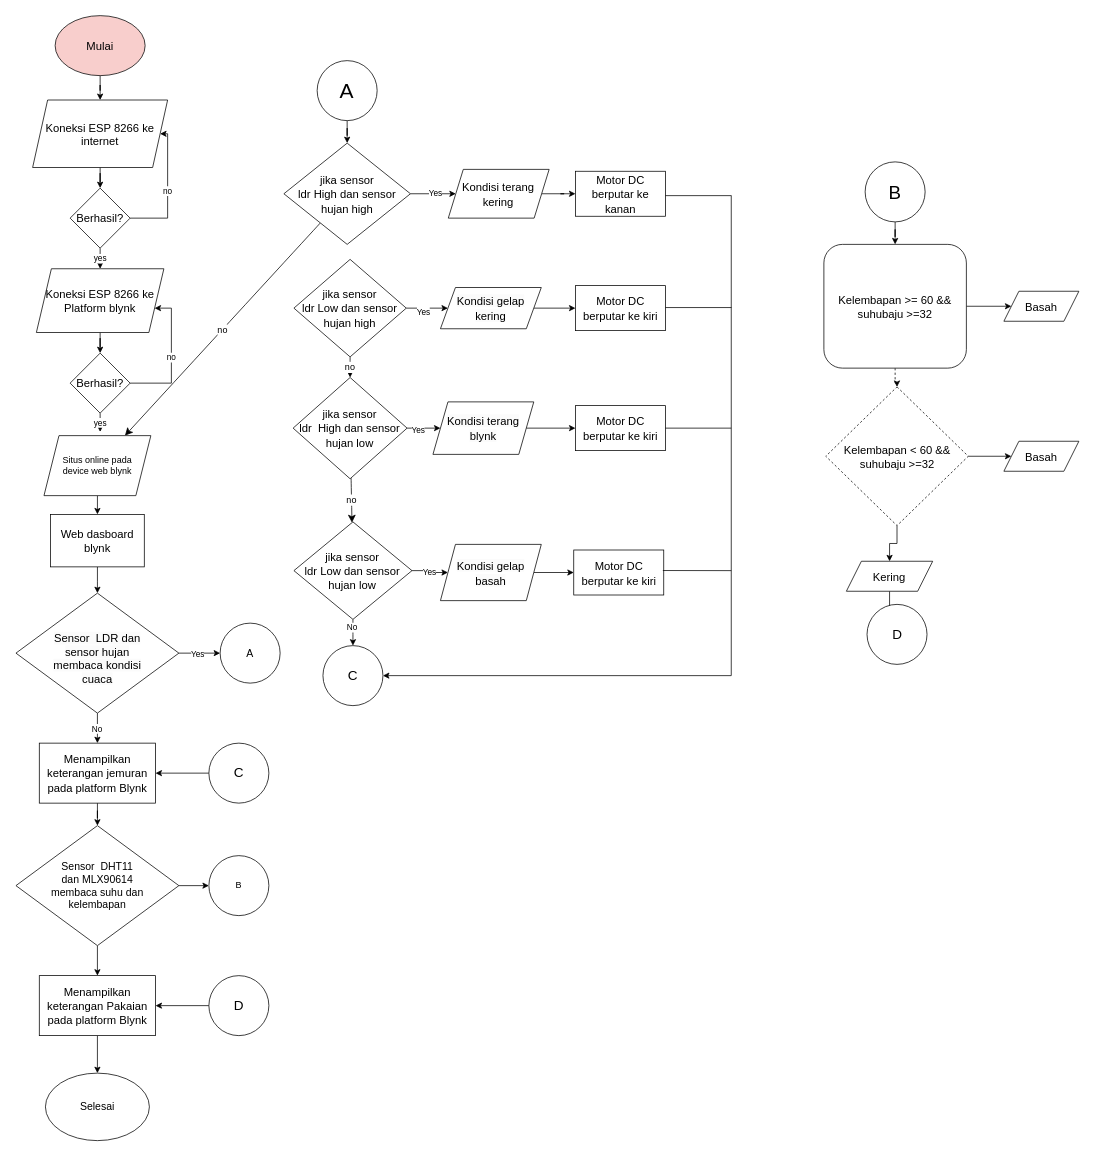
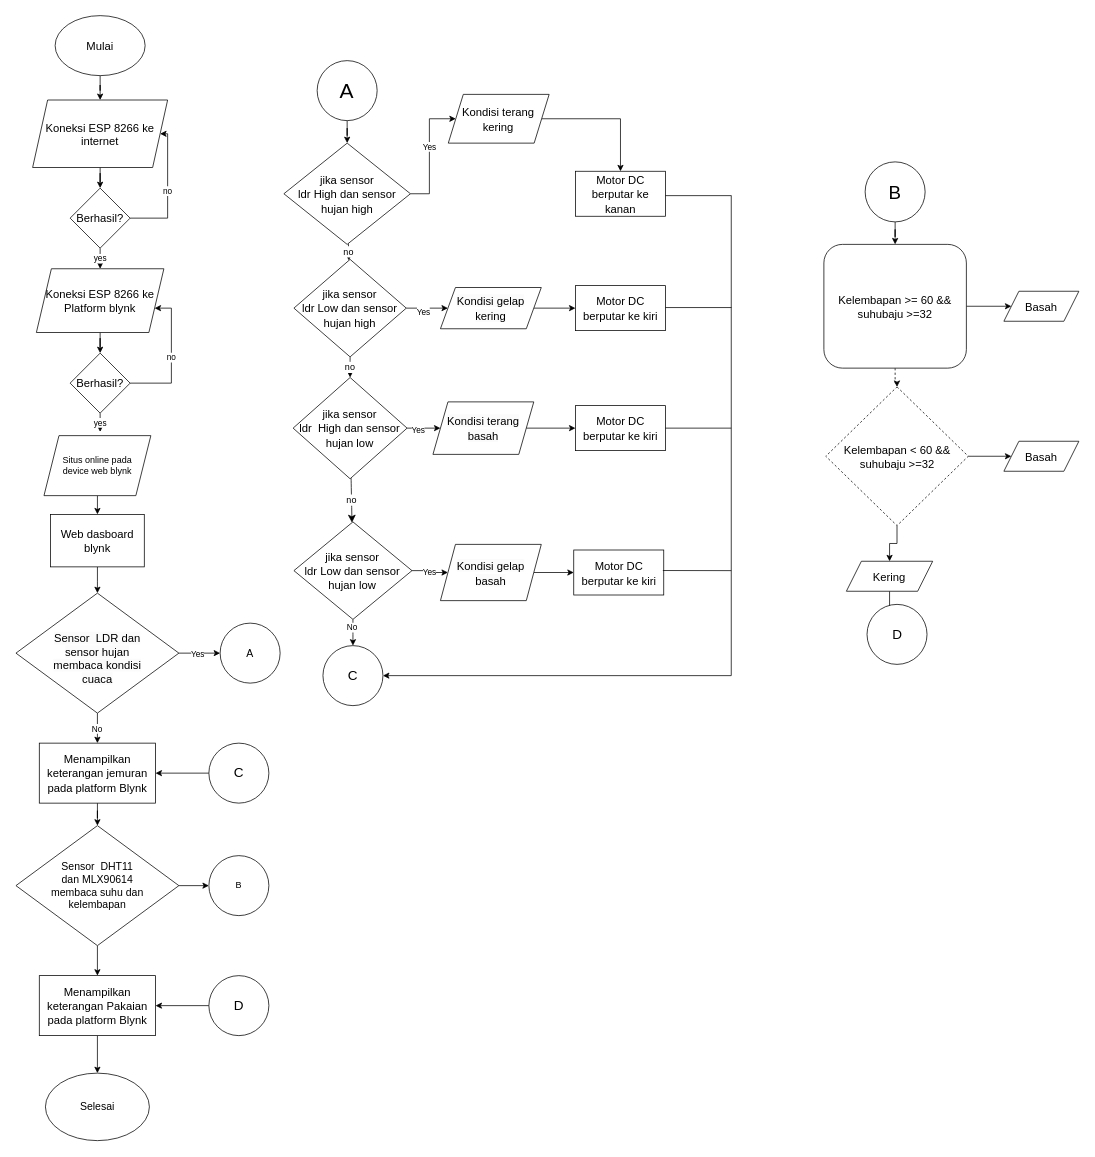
(100, 45) -> (100, 45)
(499, 194) -> (499, 119)
(222, 329) -> (349, 246)
(483, 428) -> (483, 428)
